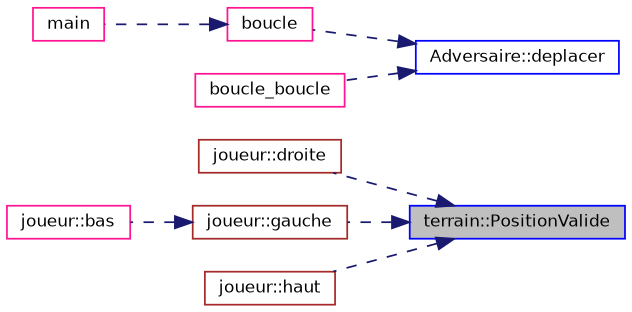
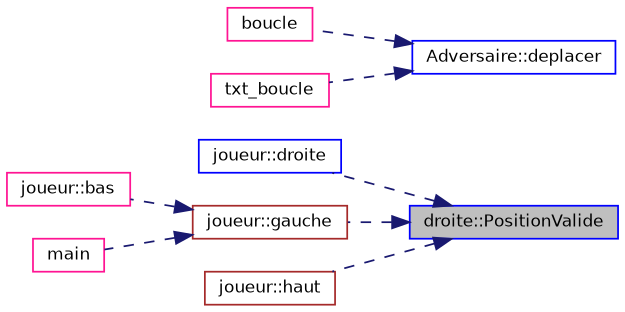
(157, 24) -> (140, 244)
(270, 90) -> (270, 90)
(270, 156) -> (270, 156)
(517, 222) -> (514, 222)
